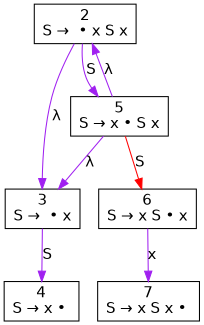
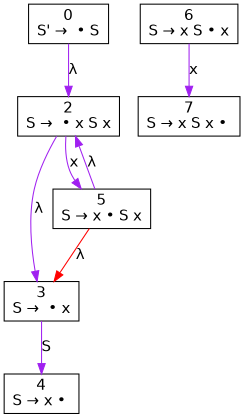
none -> (69, 24)
(91, 70) -> (74, 163)
(132, 158) -> none
(84, 159) -> (75, 251)
